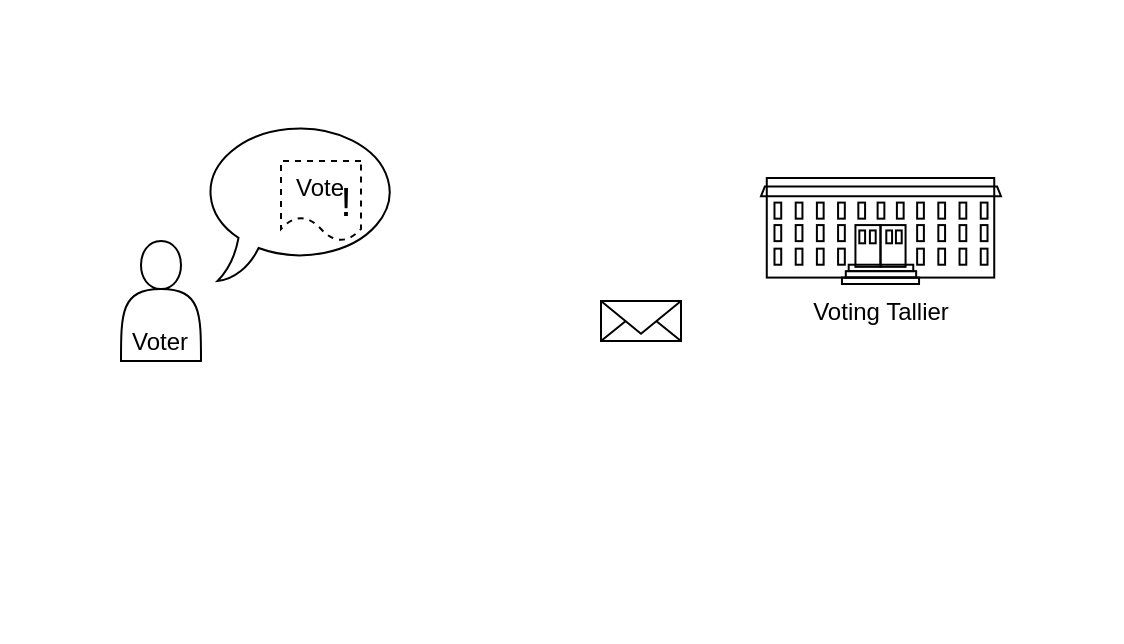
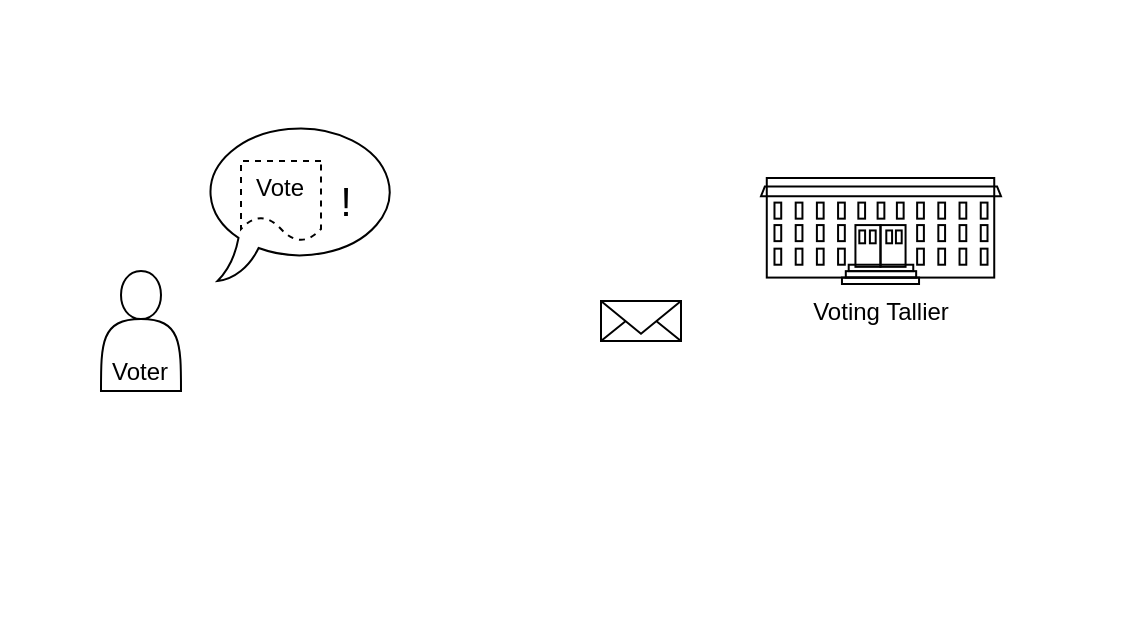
(321, 201) -> (281, 201)
(161, 301) -> (141, 331)
